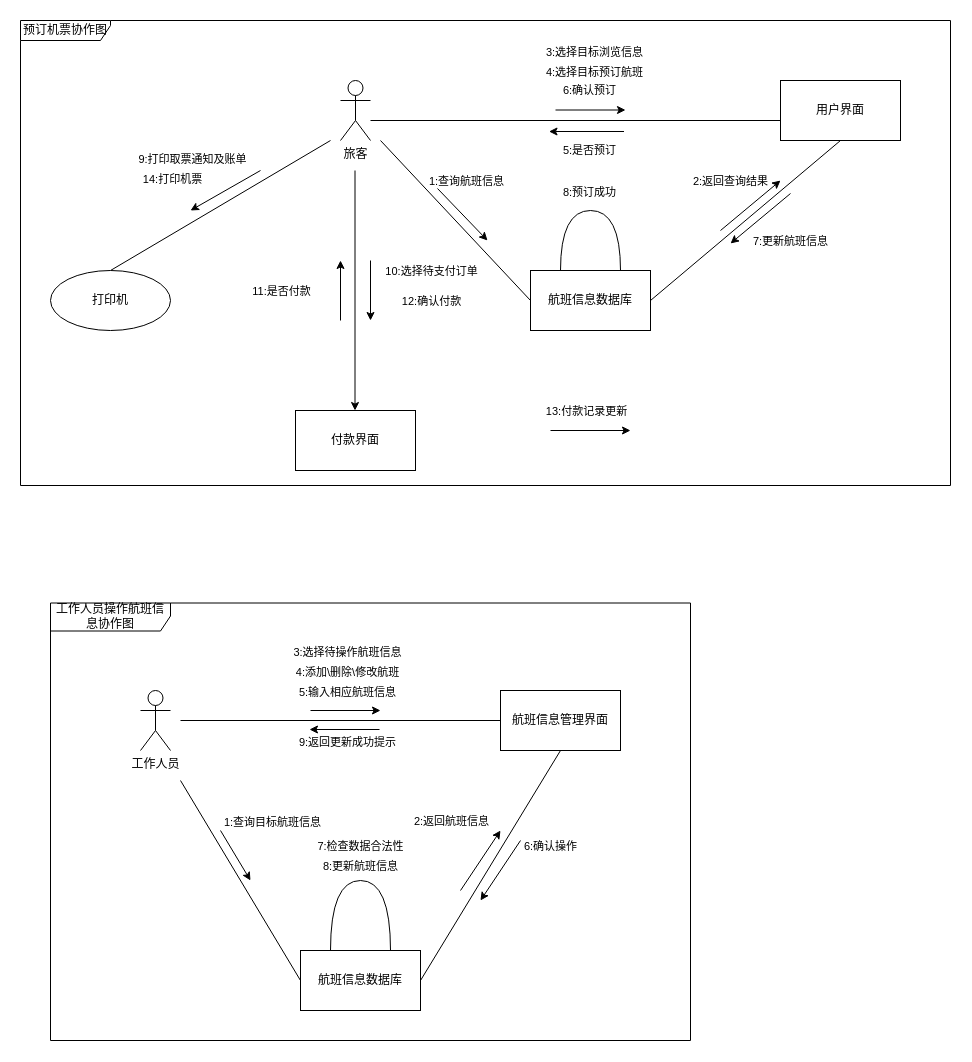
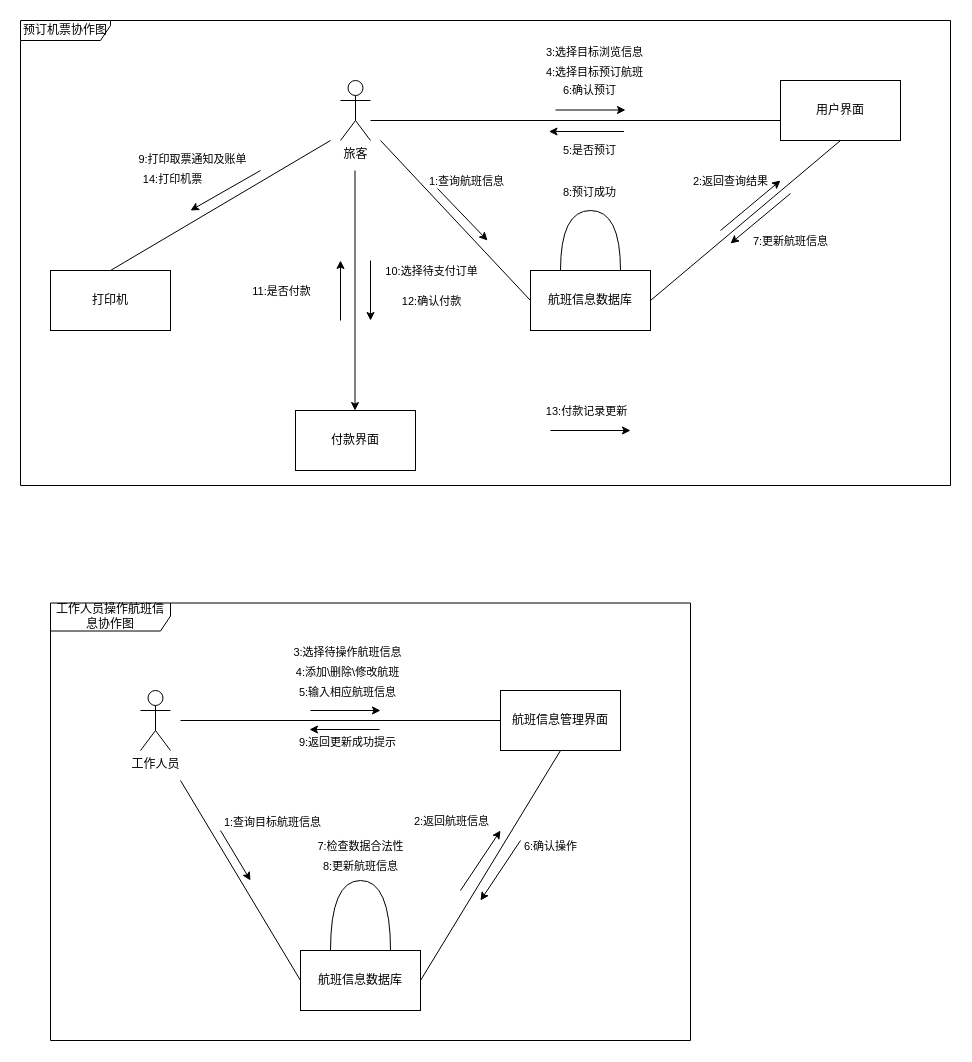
(111, 301) -> (111, 301)
